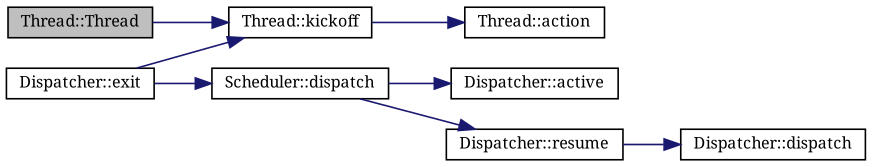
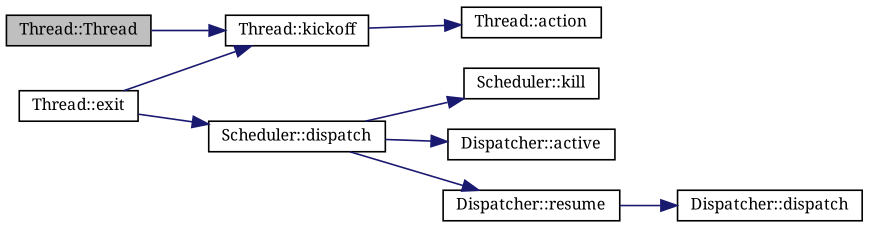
(80, 83) -> (79, 106)
none -> (531, 83)
